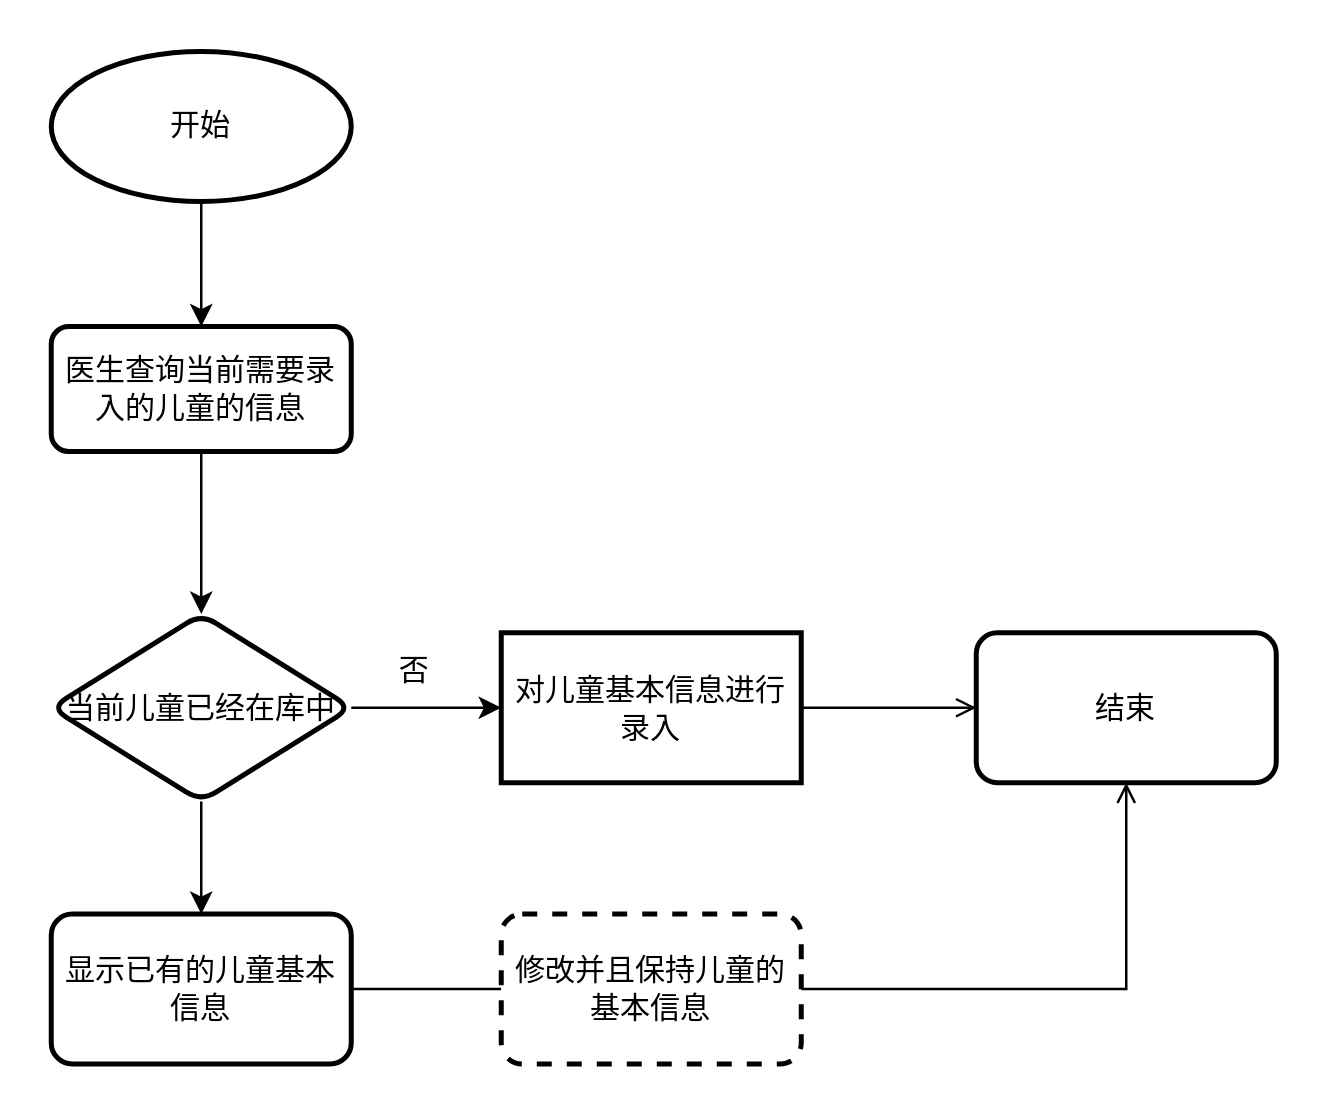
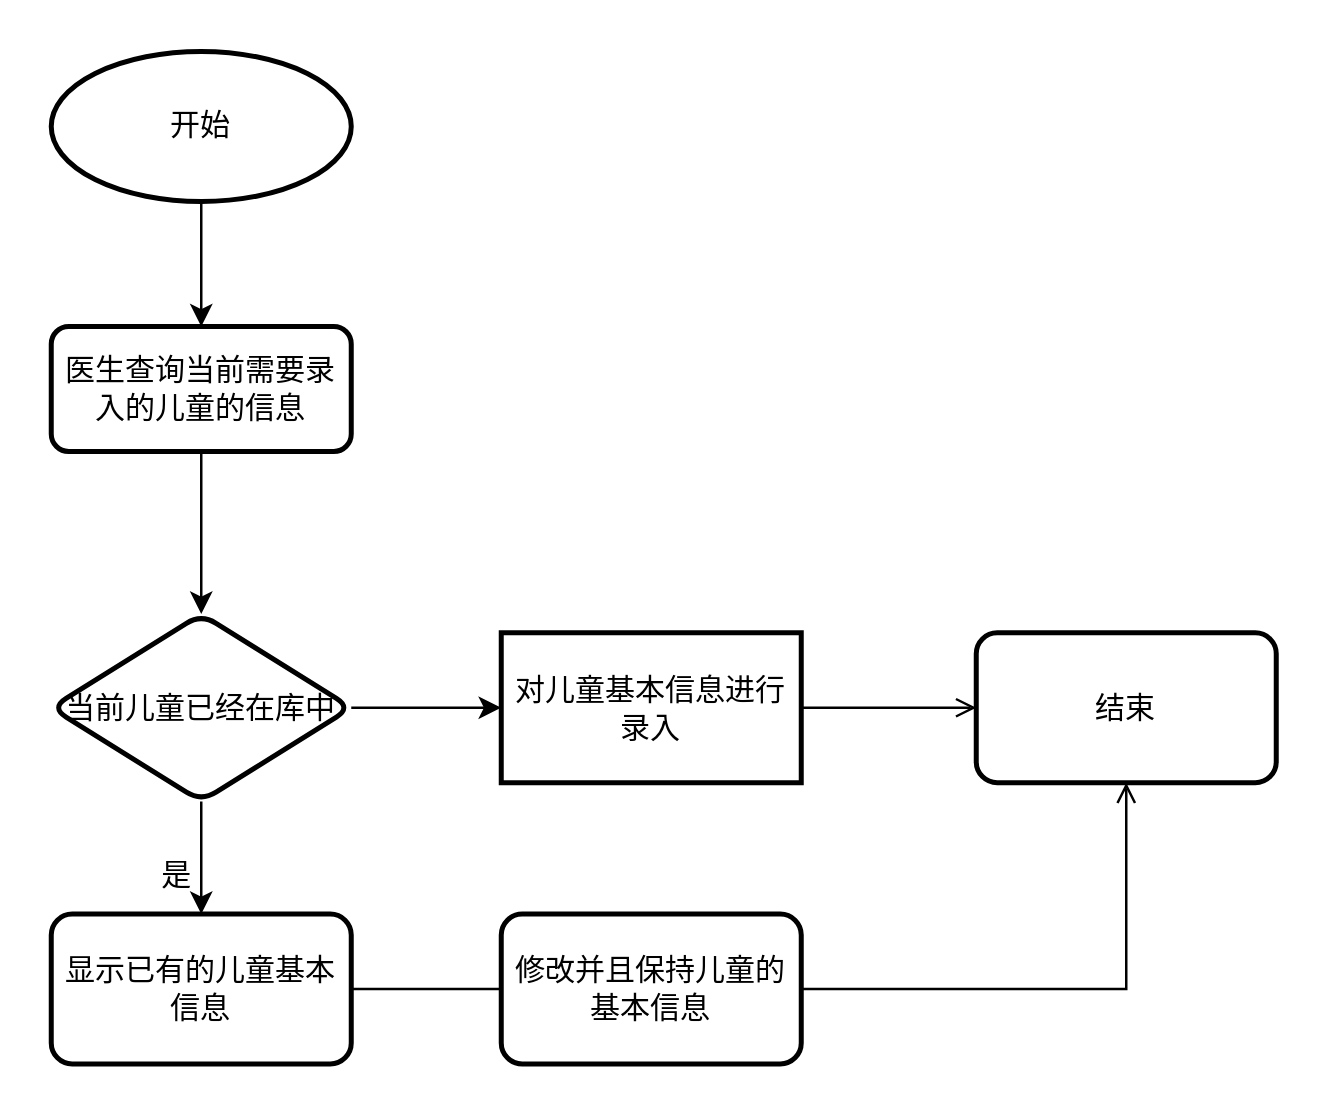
(414, 670) -> none
none -> (176, 876)
(651, 989) -> (651, 989)
